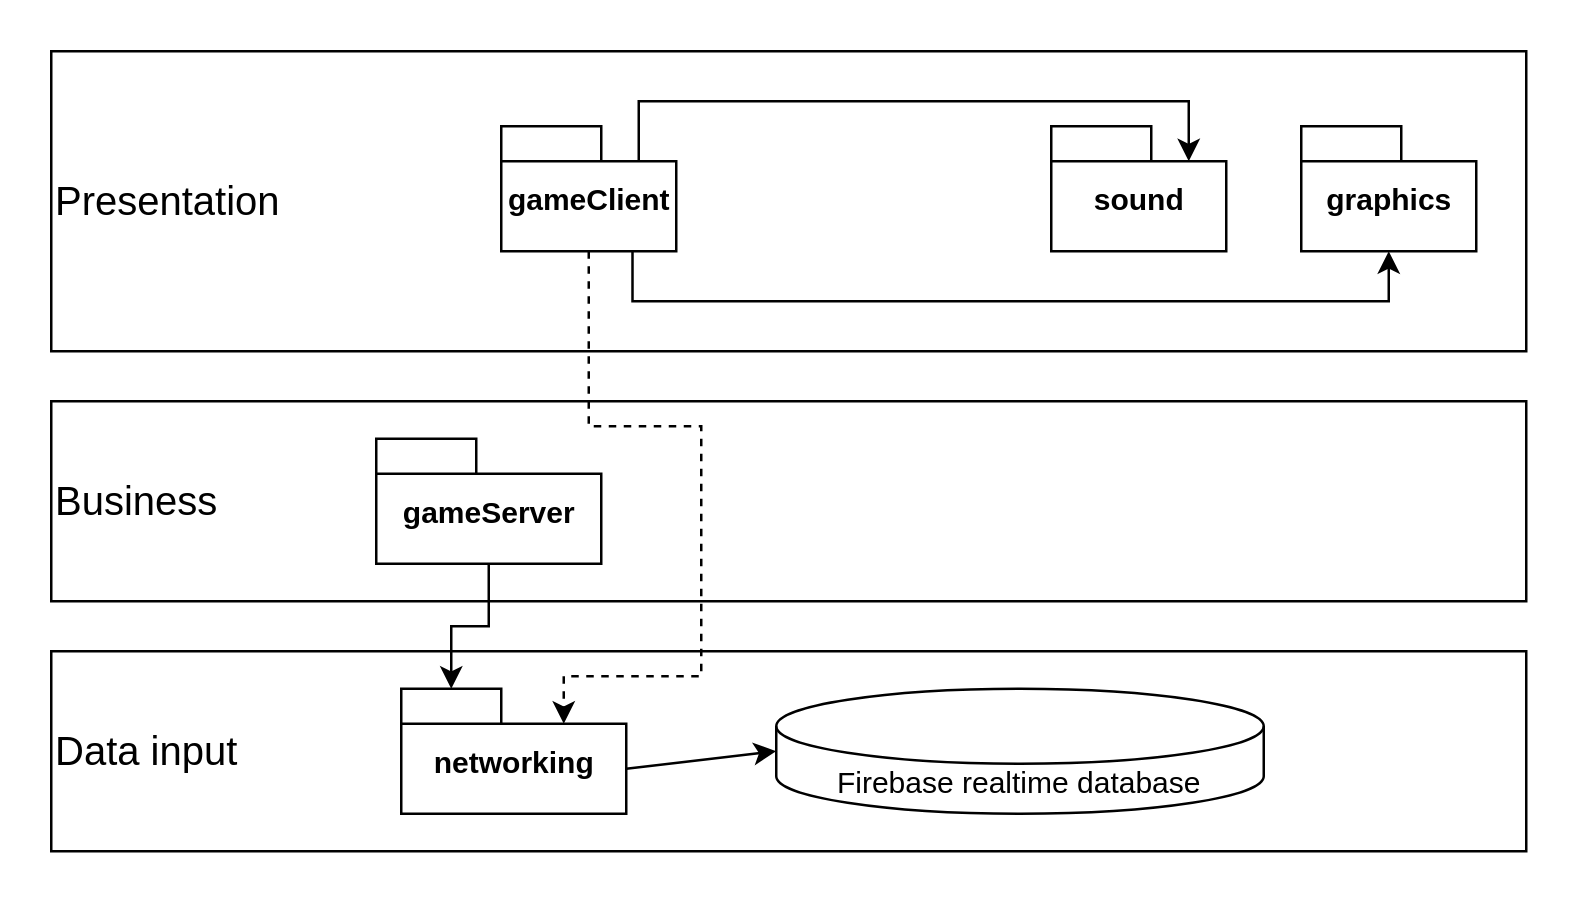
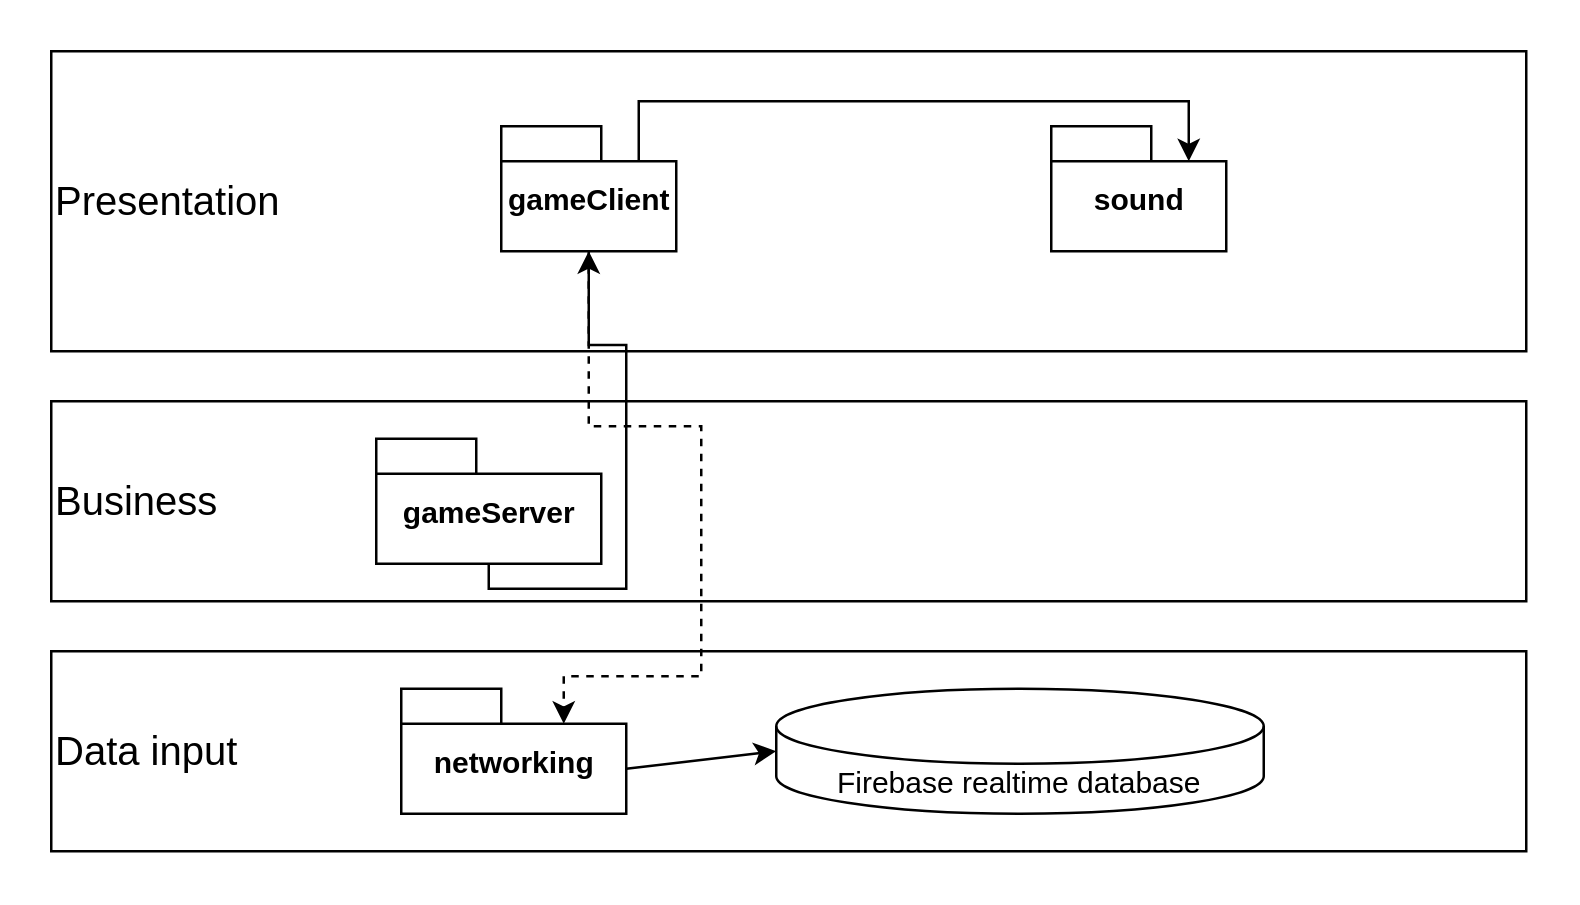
(1389, 189) -> none
(1003, 301) -> none
(467, 626) -> (626, 581)
